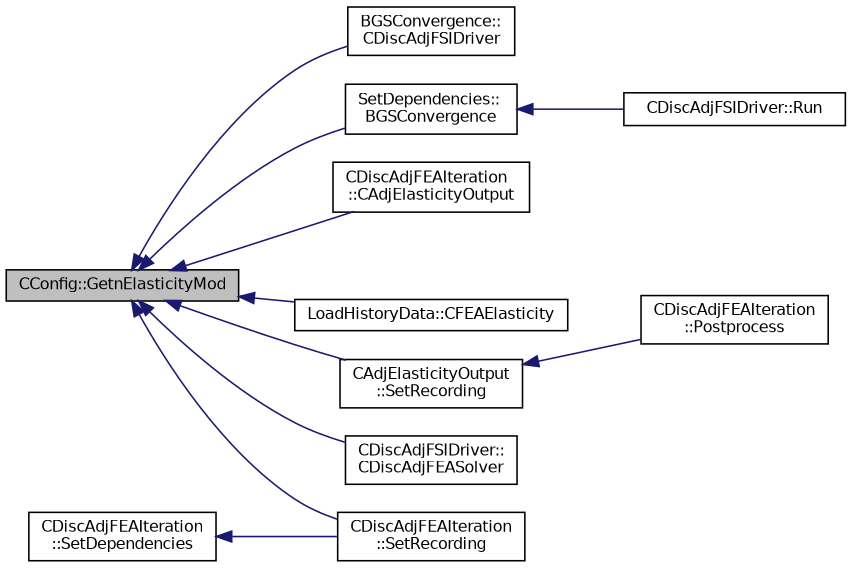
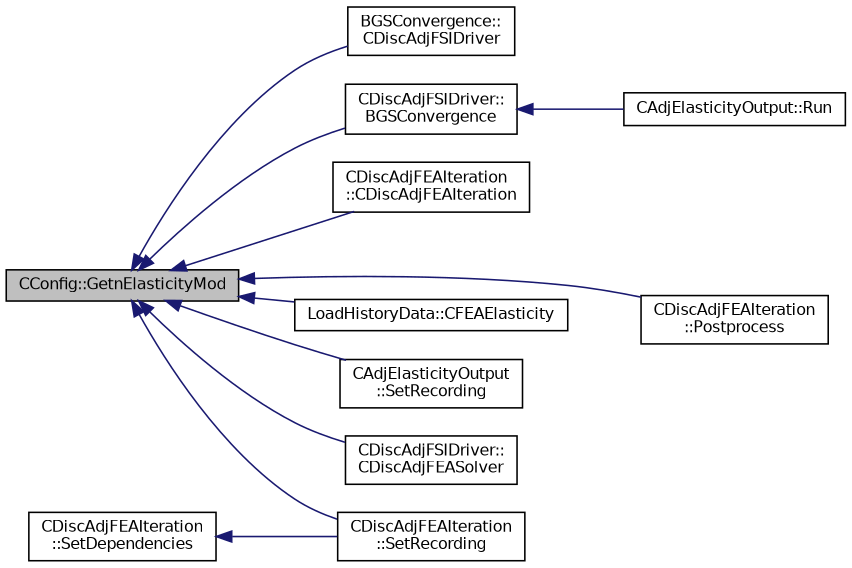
(431, 109) -> (431, 109)
(735, 109) -> (735, 109)
(431, 187) -> (431, 187)
(590, 350) -> (448, 278)
